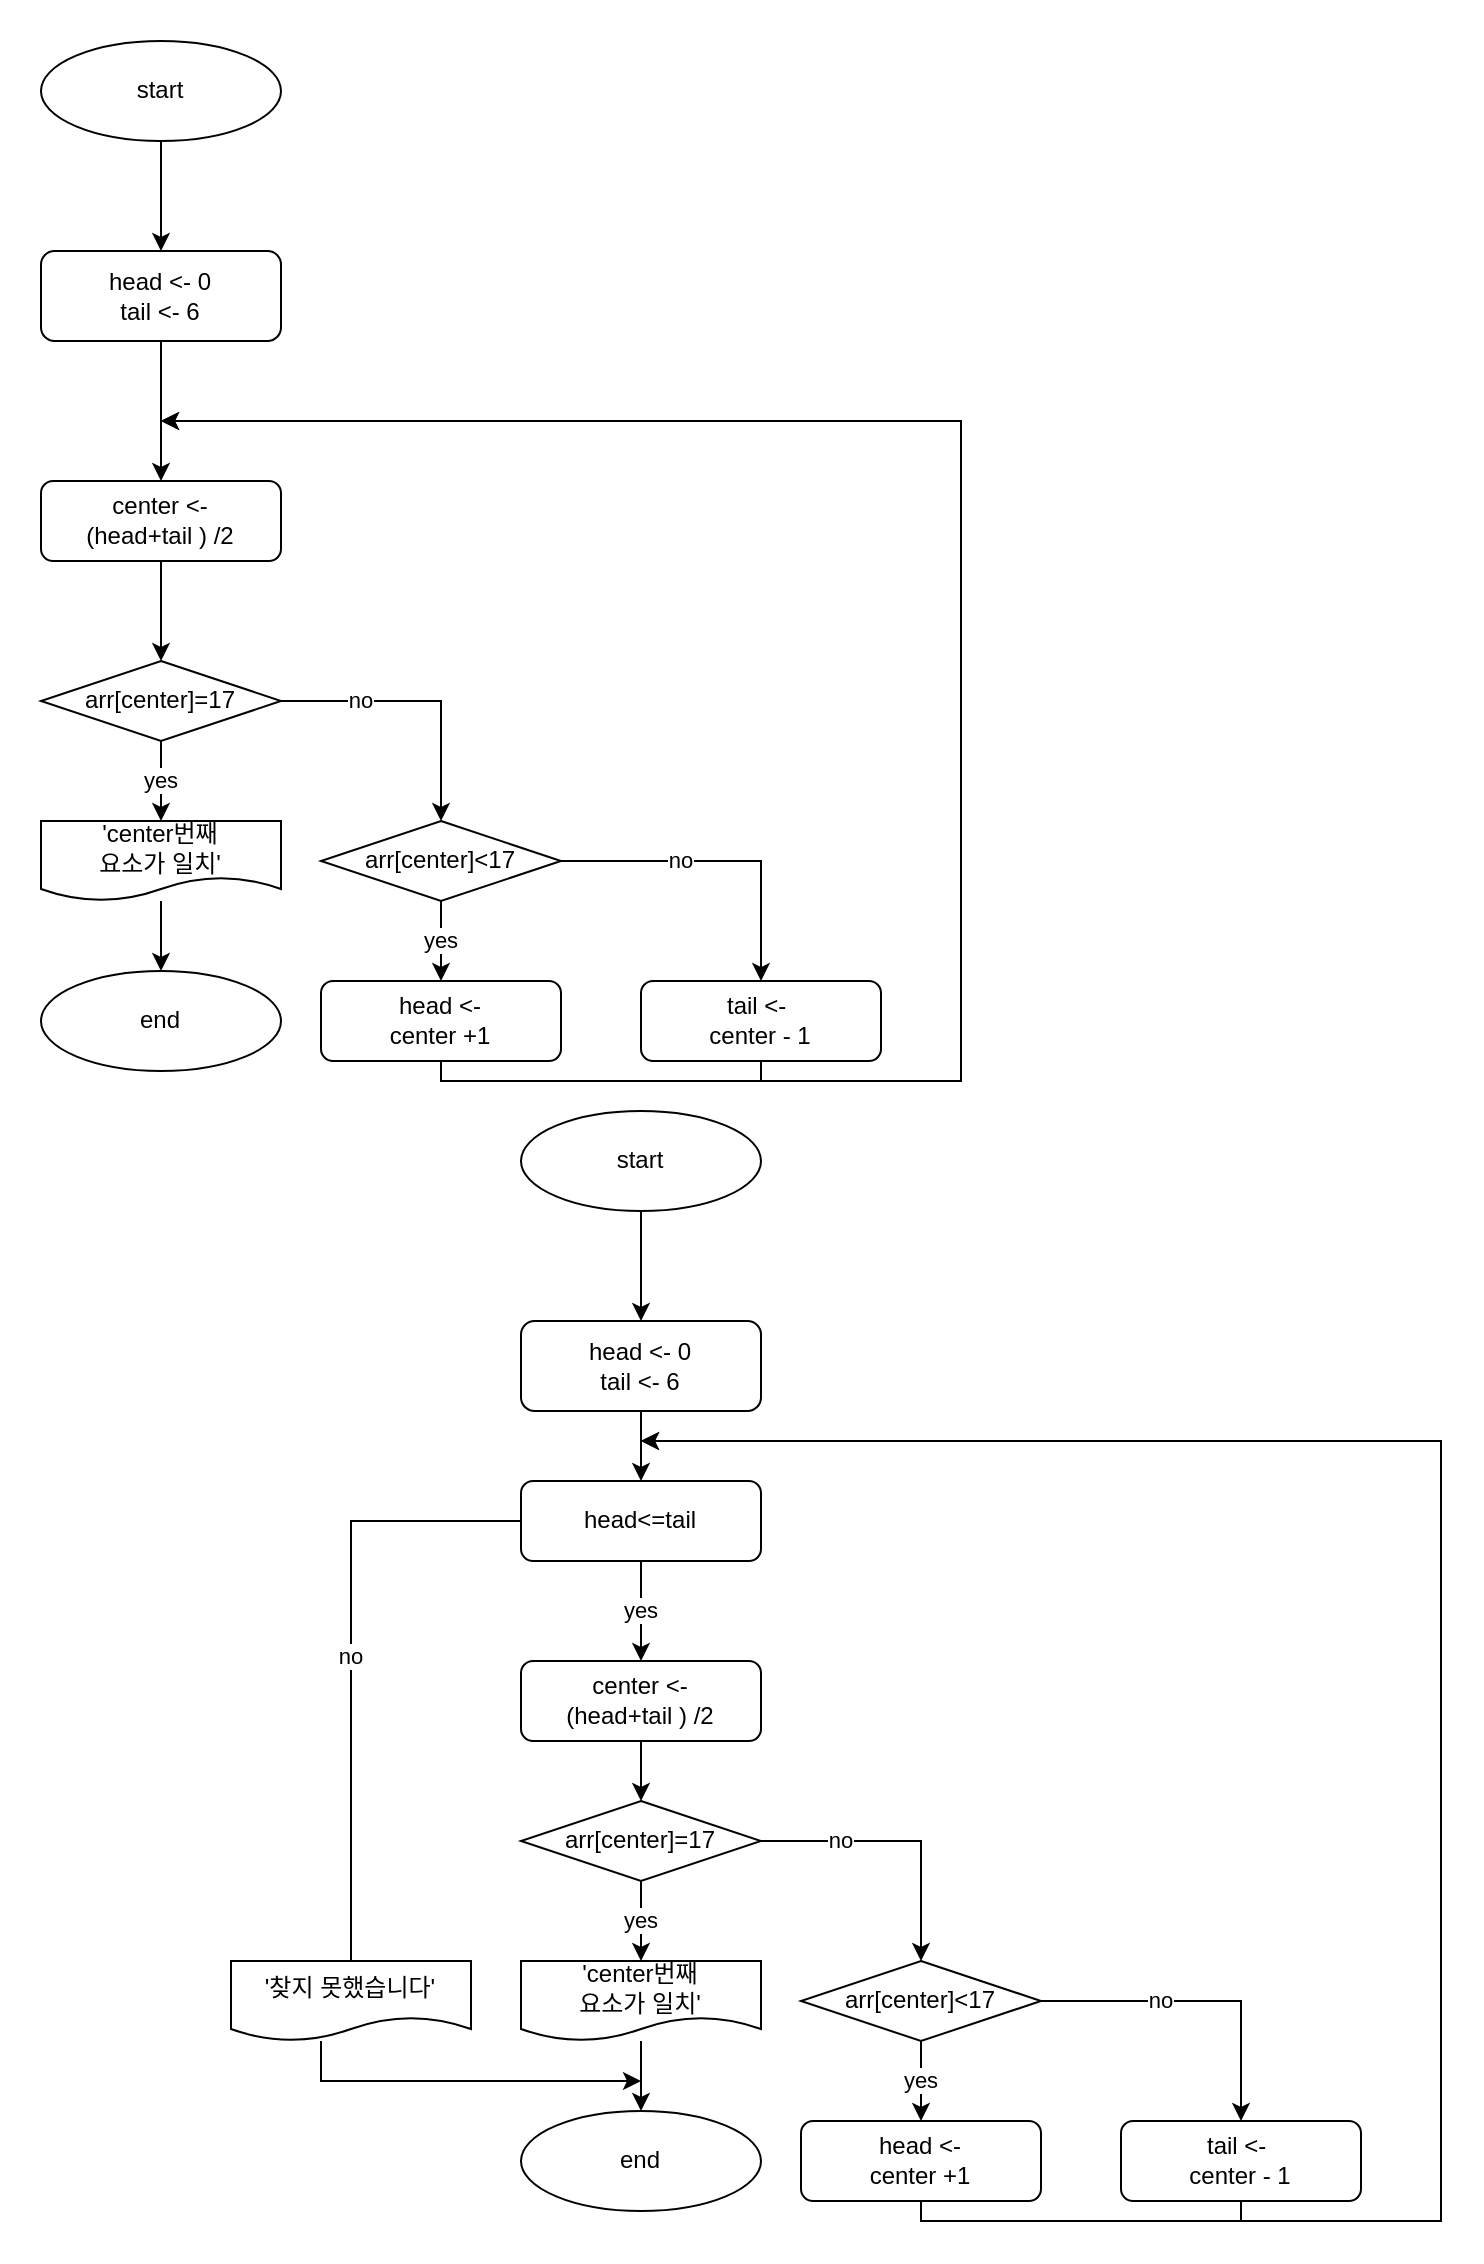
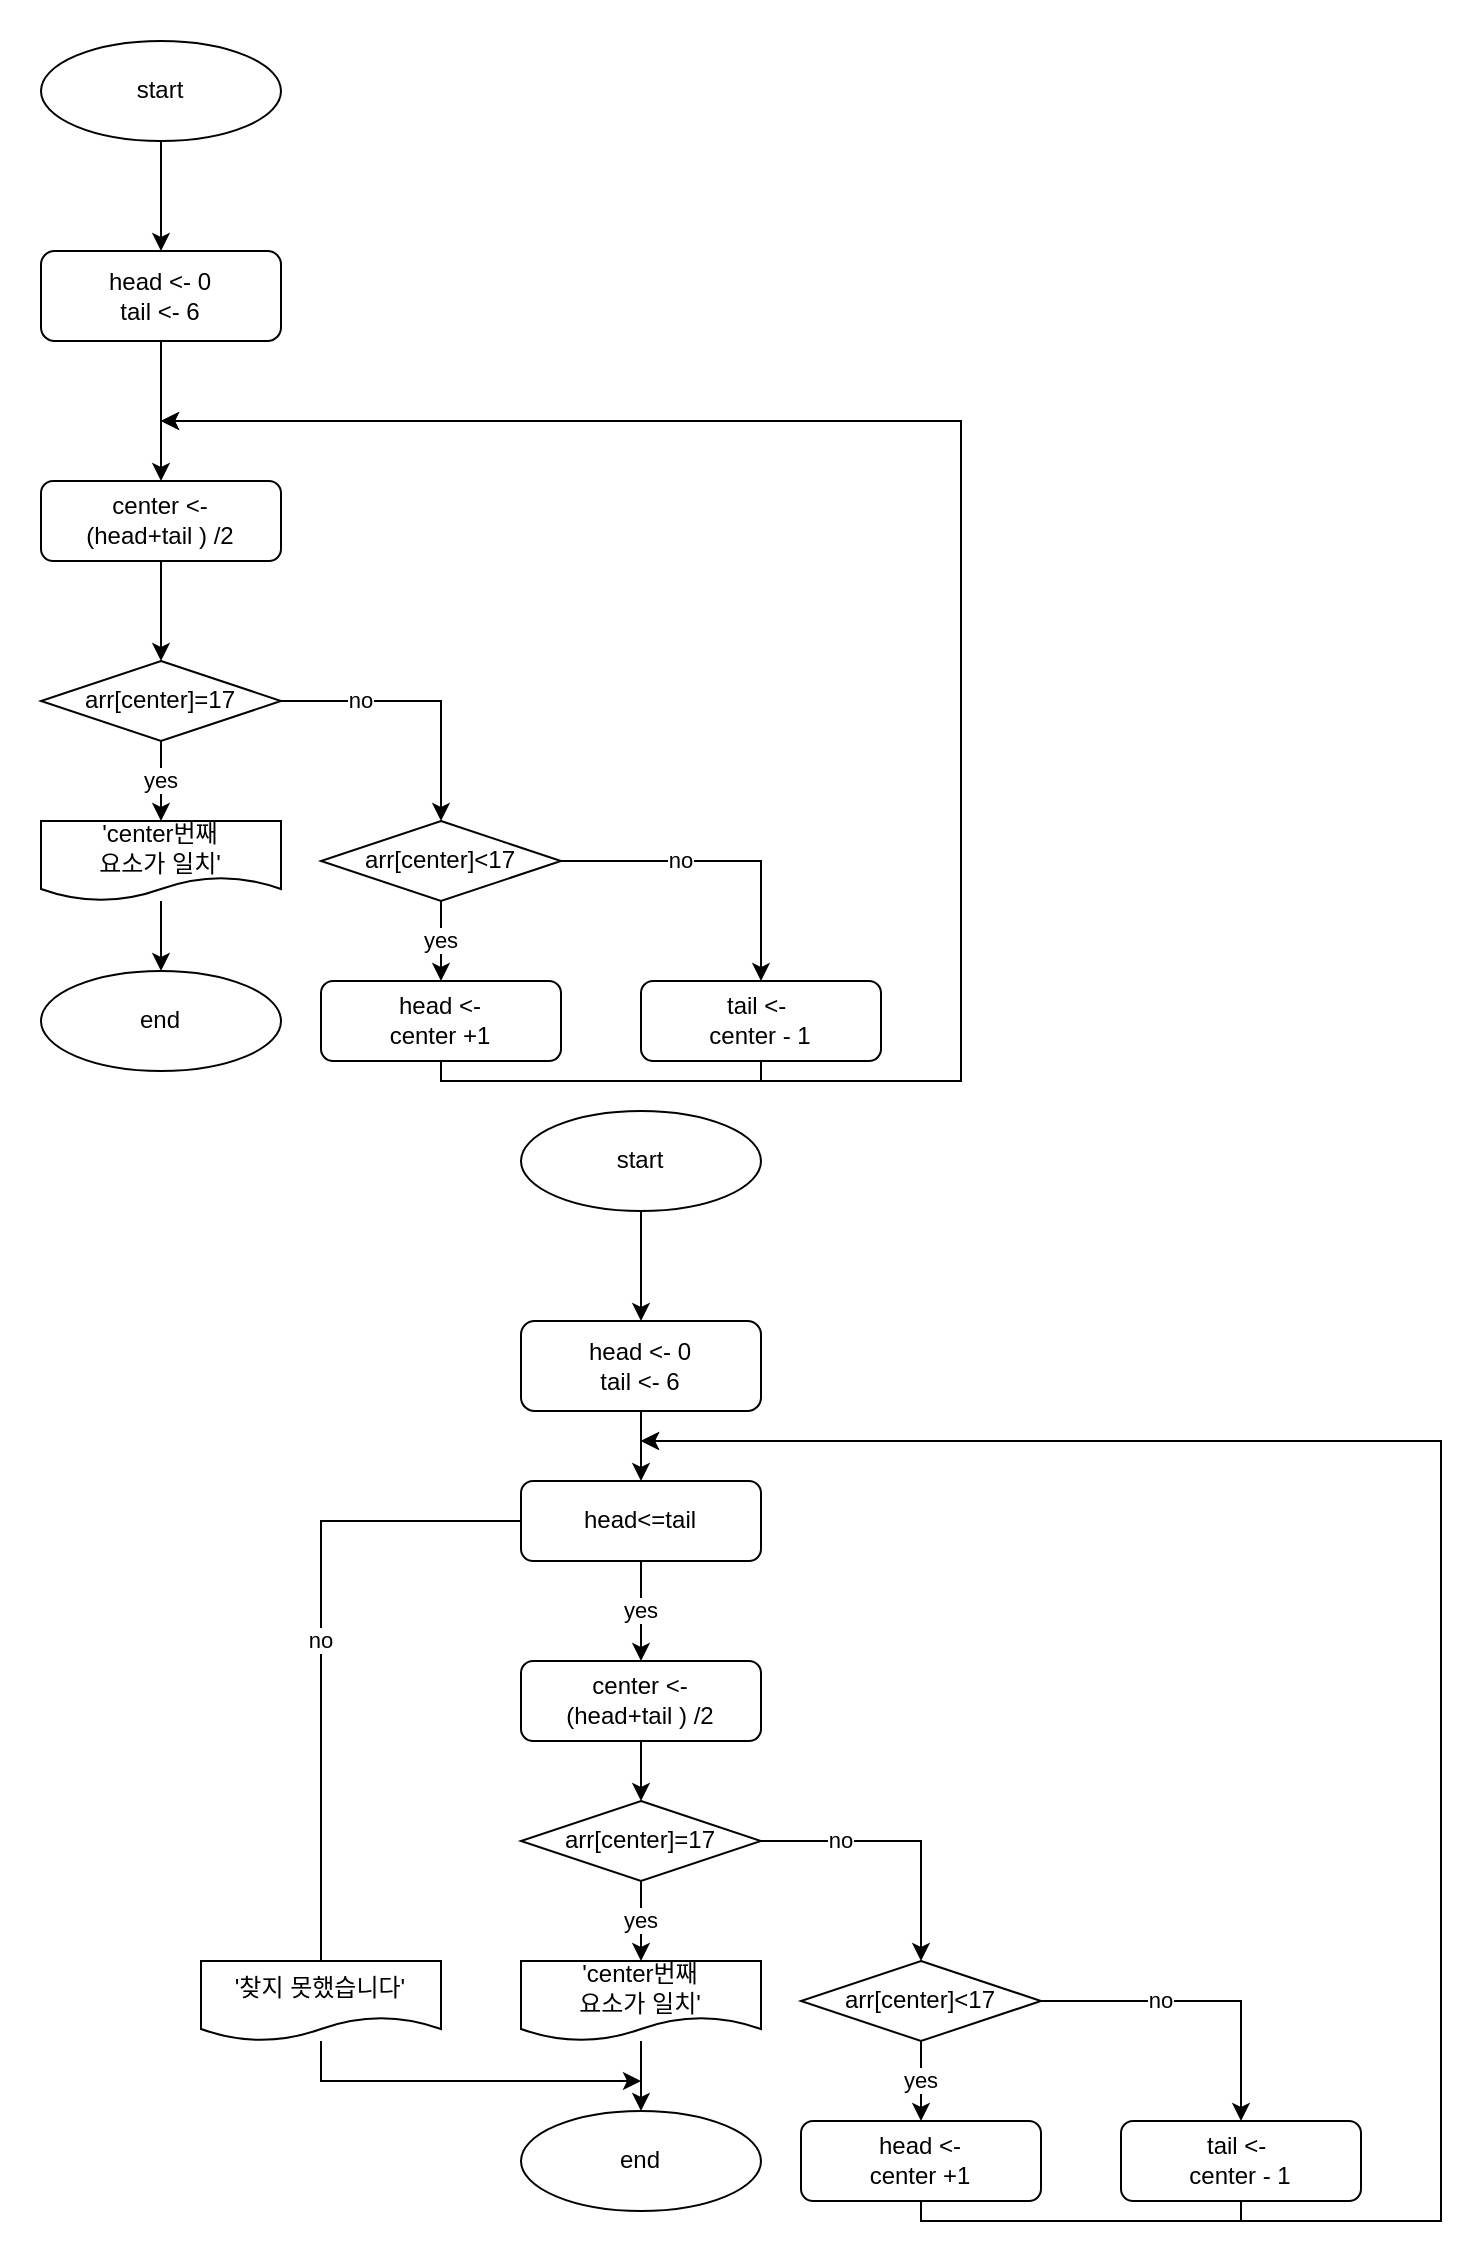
(351, 2001) -> (321, 2001)
